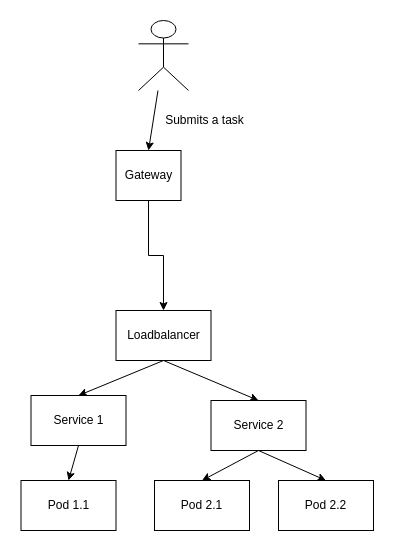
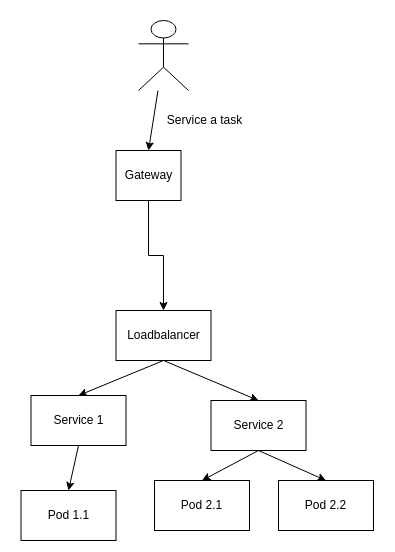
(205, 121) -> (205, 121)
(69, 506) -> (69, 516)
